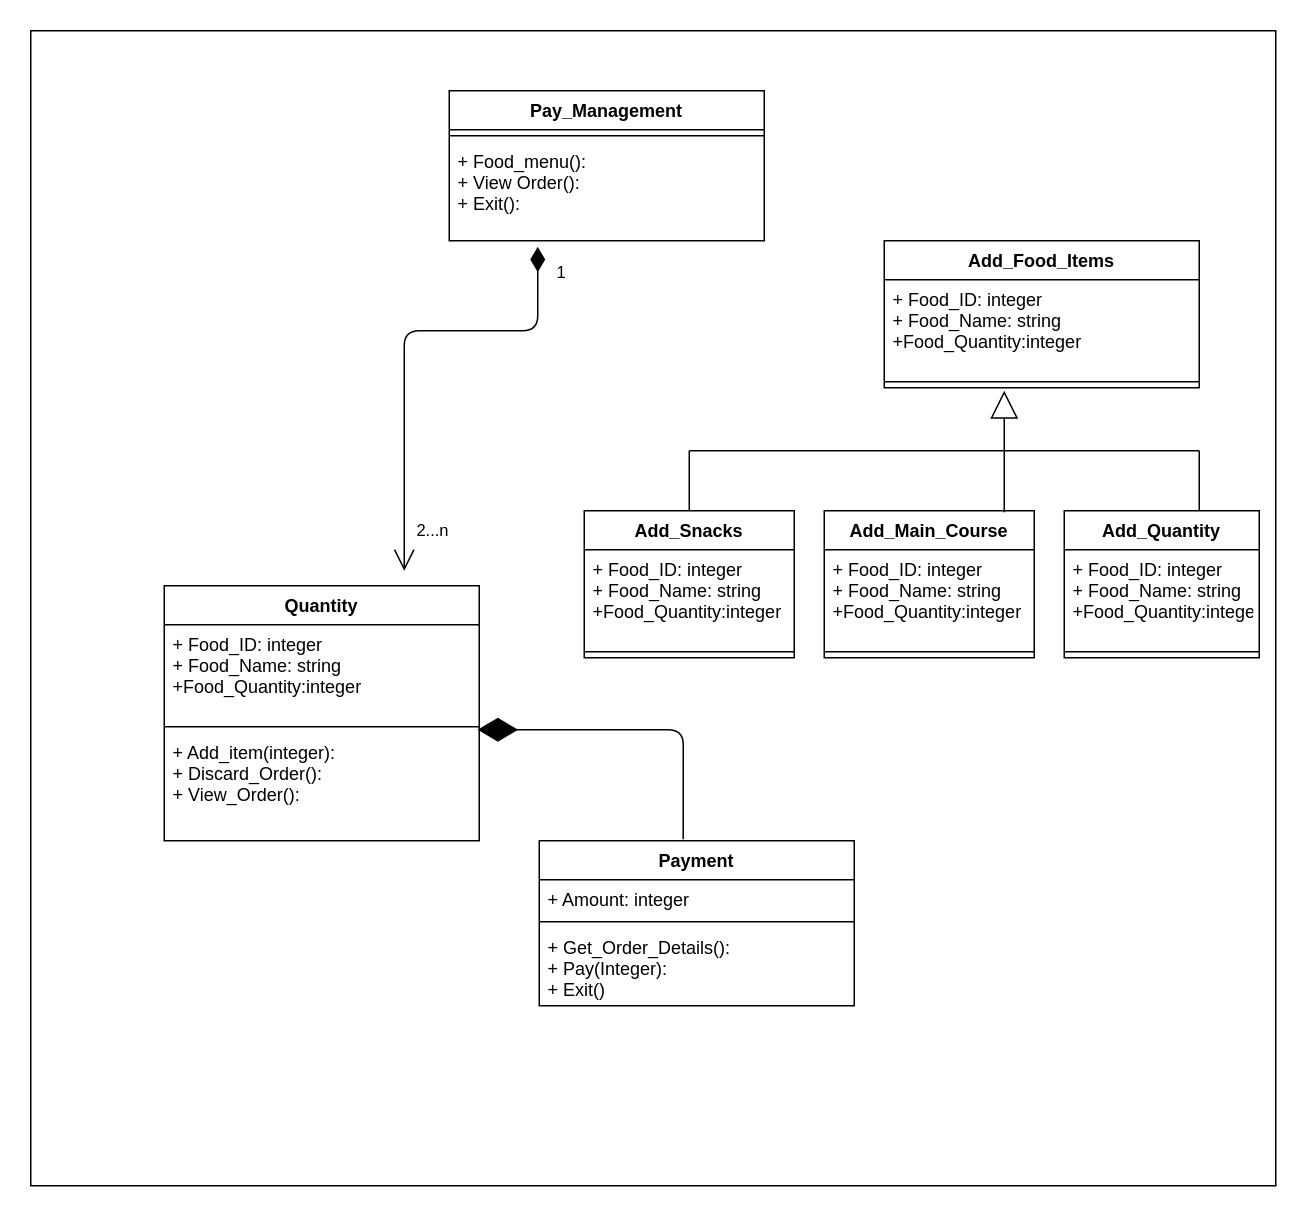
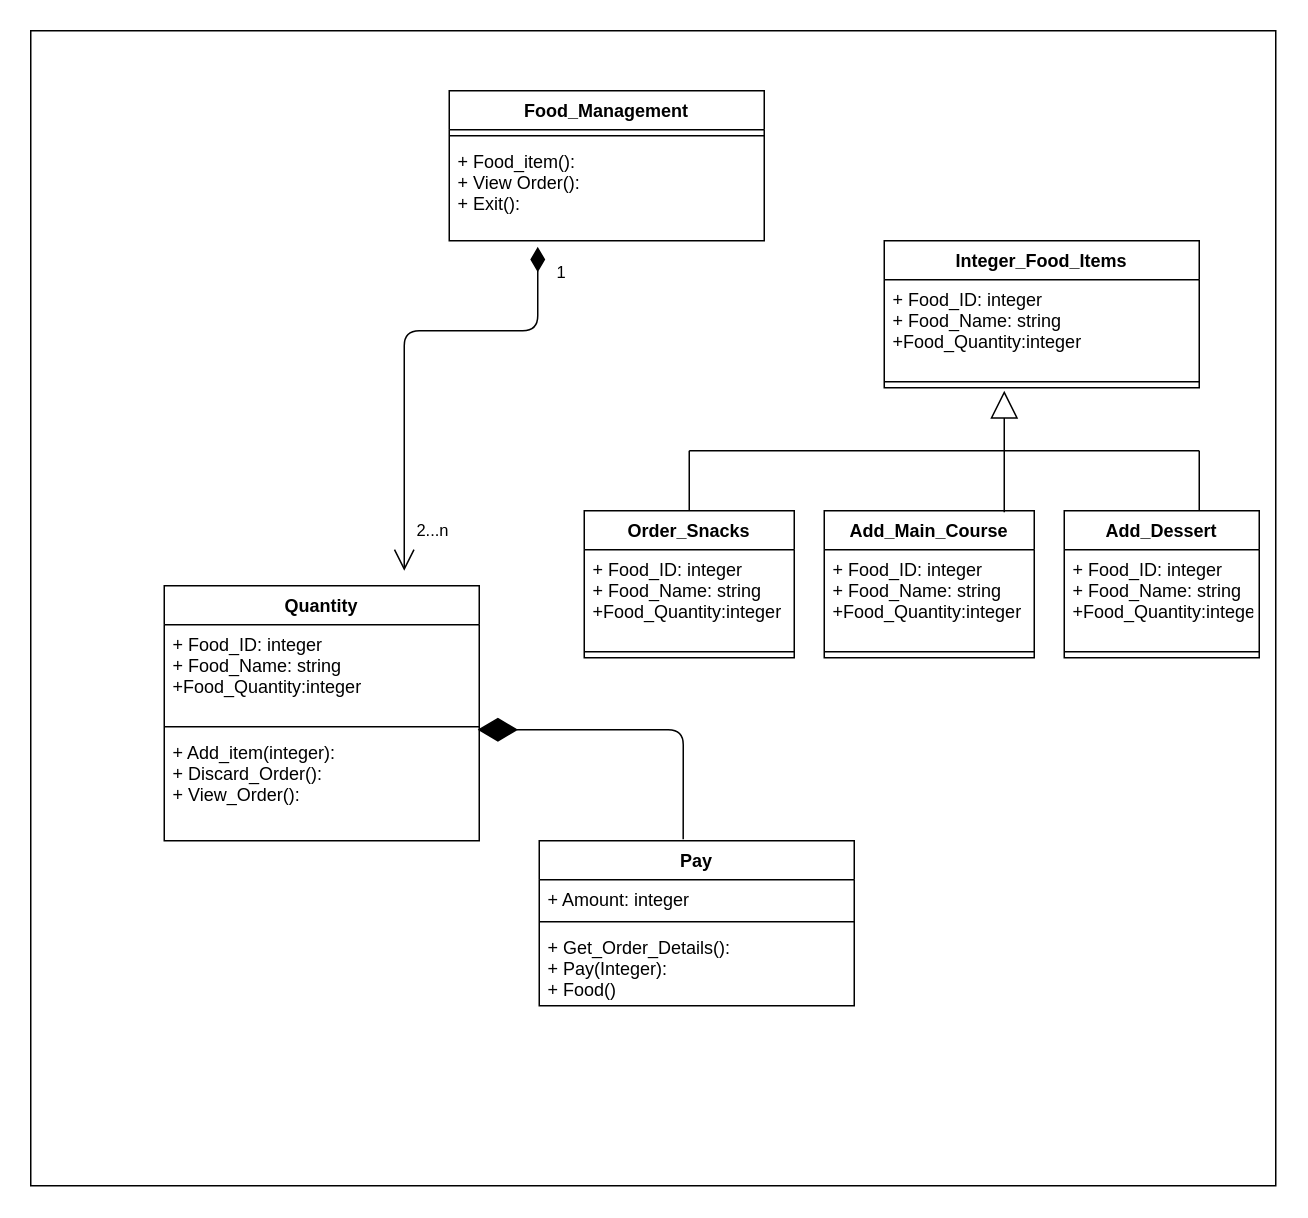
(606, 111) -> (606, 111)
(523, 162) -> (521, 162)
(1041, 261) -> (1041, 261)
(689, 531) -> (689, 531)
(1161, 531) -> (1161, 531)
(696, 861) -> (696, 861)
(649, 948) -> (649, 948)
